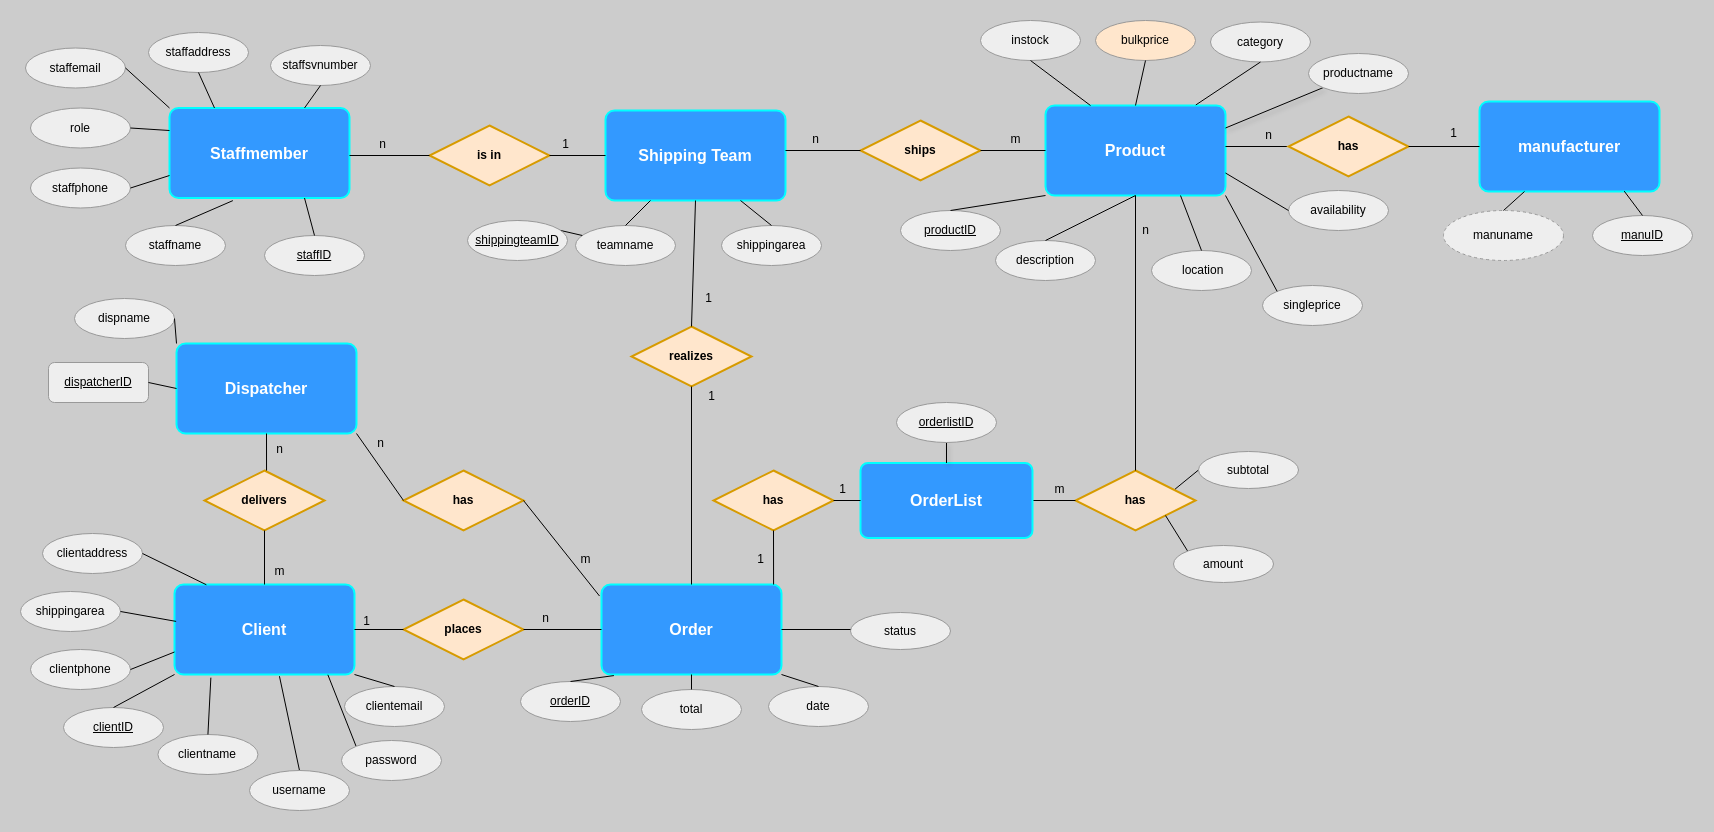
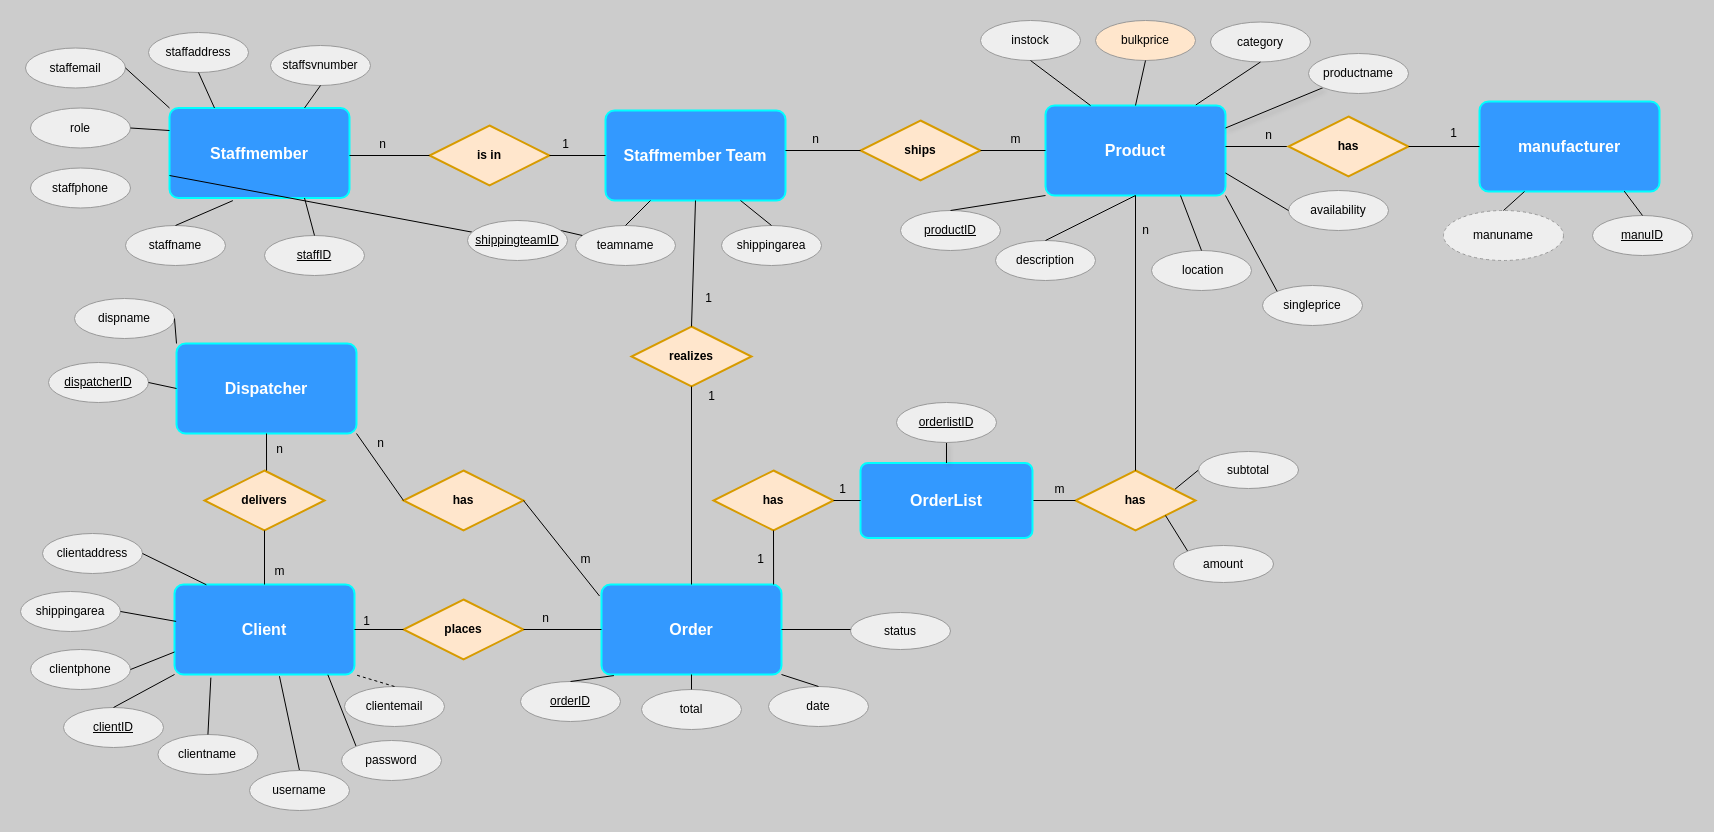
(696, 156) -> (696, 156)
(150, 182) -> (320, 204)
(99, 383) -> (99, 383)
(374, 680) -> (374, 680)
